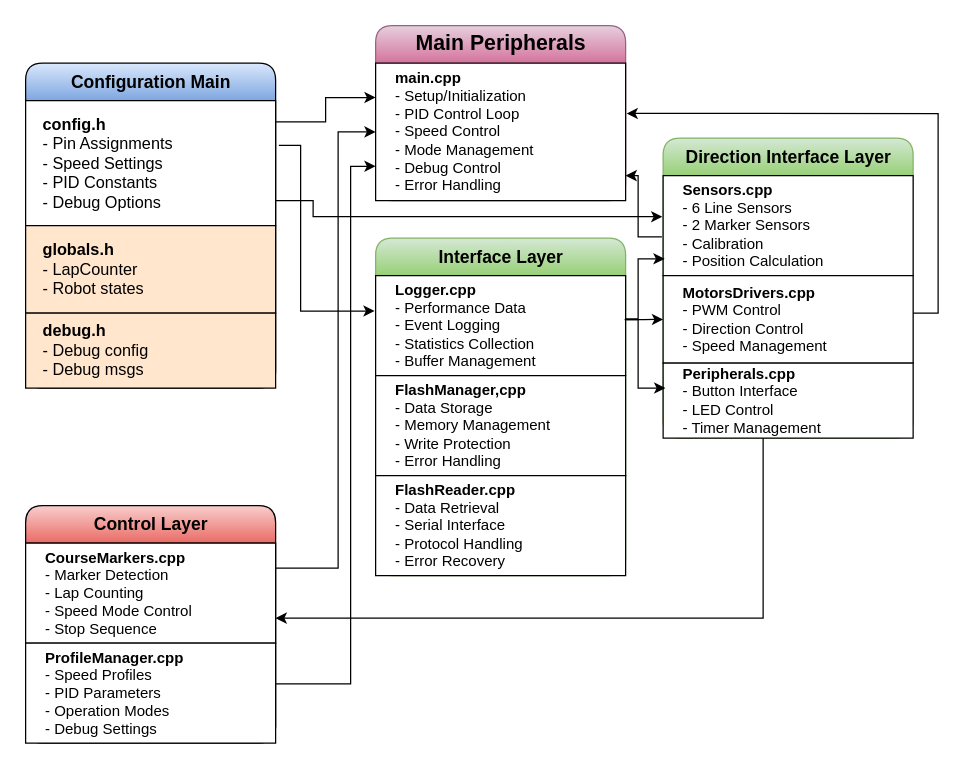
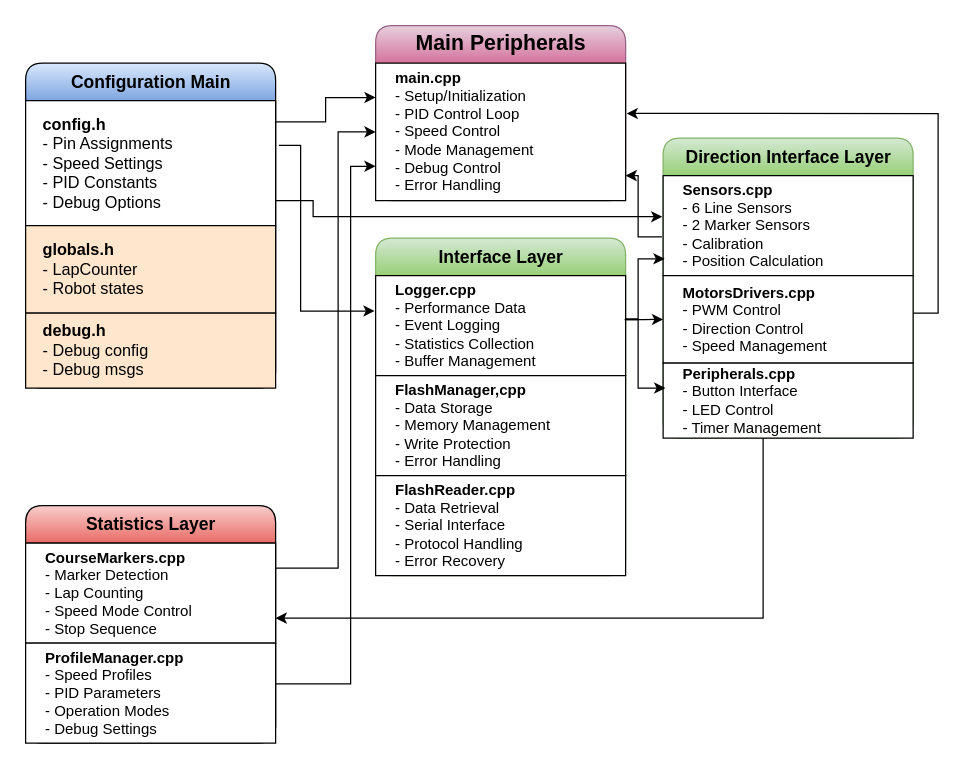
(151, 524) -> (151, 524)
